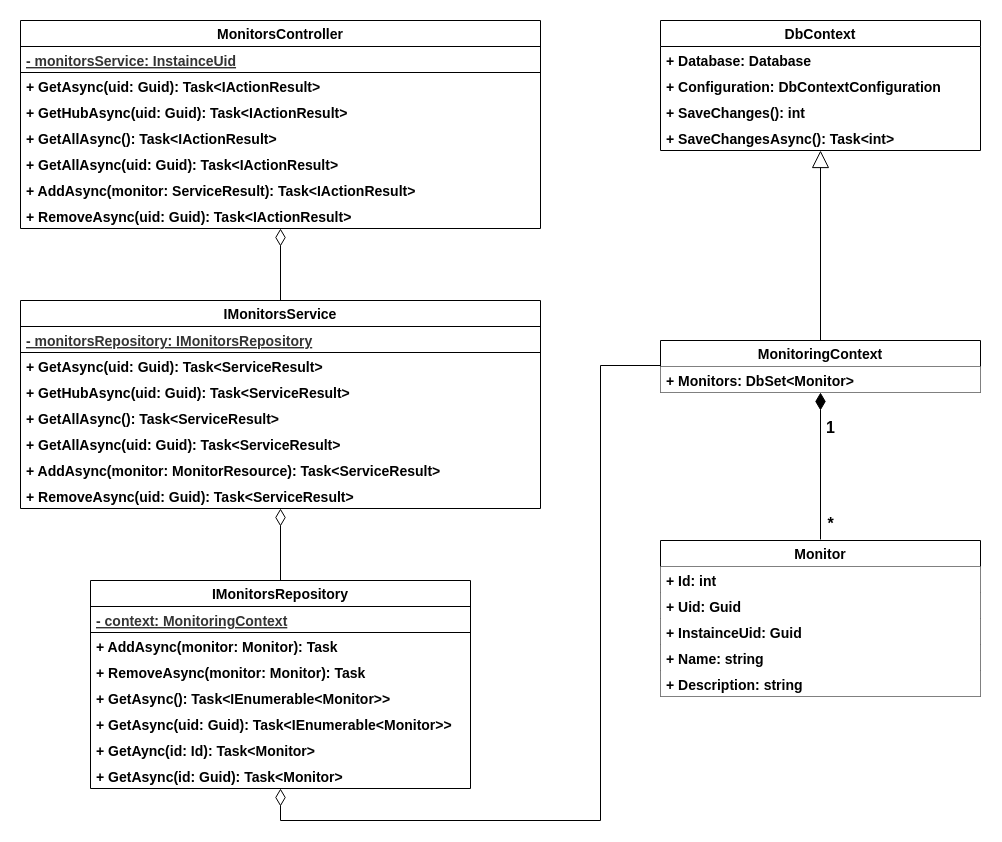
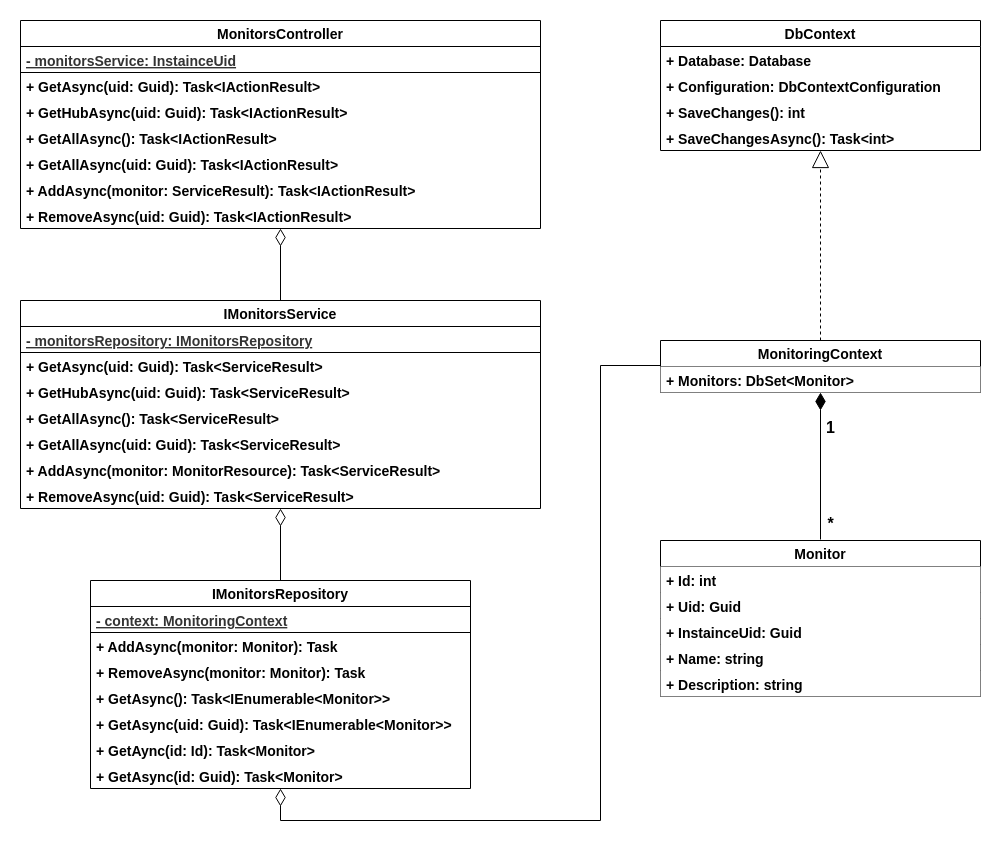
(821, 254) -> (821, 254)
